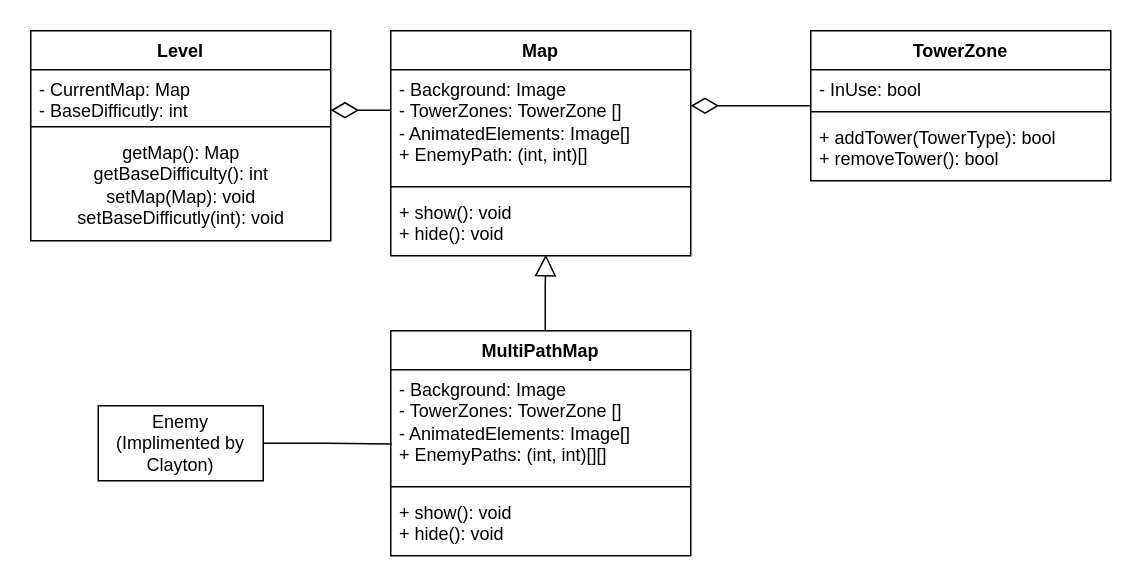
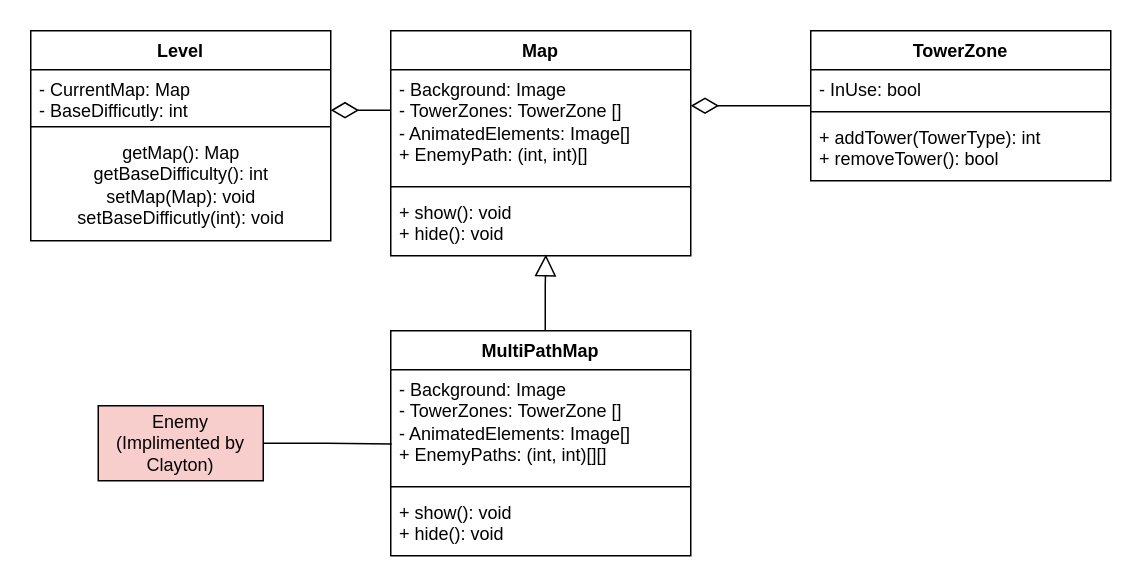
(946, 150) -> (941, 150)
(181, 443) -> (181, 443)
